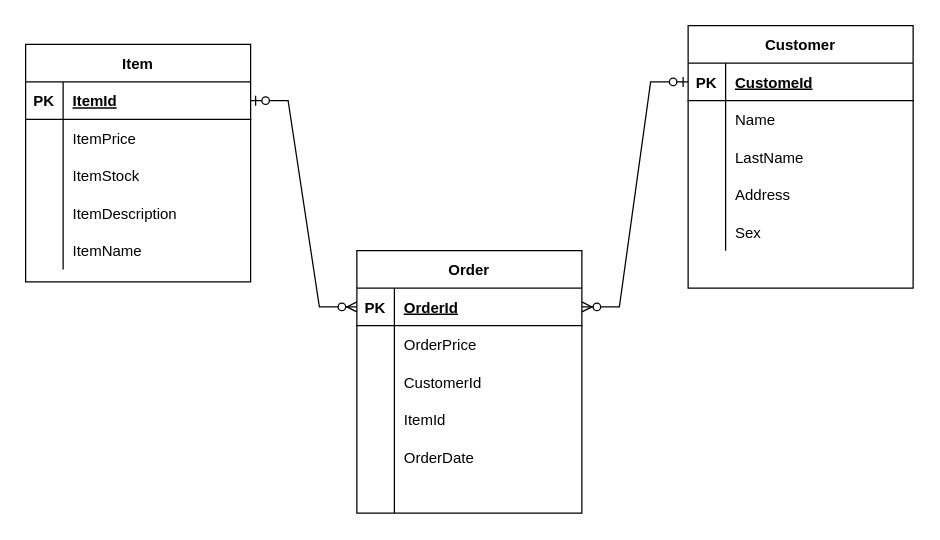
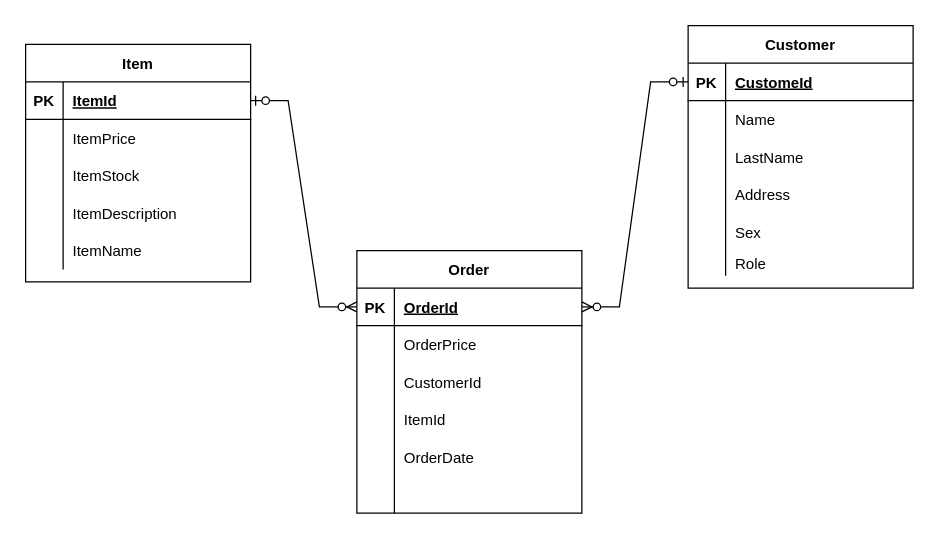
none -> (819, 263)
